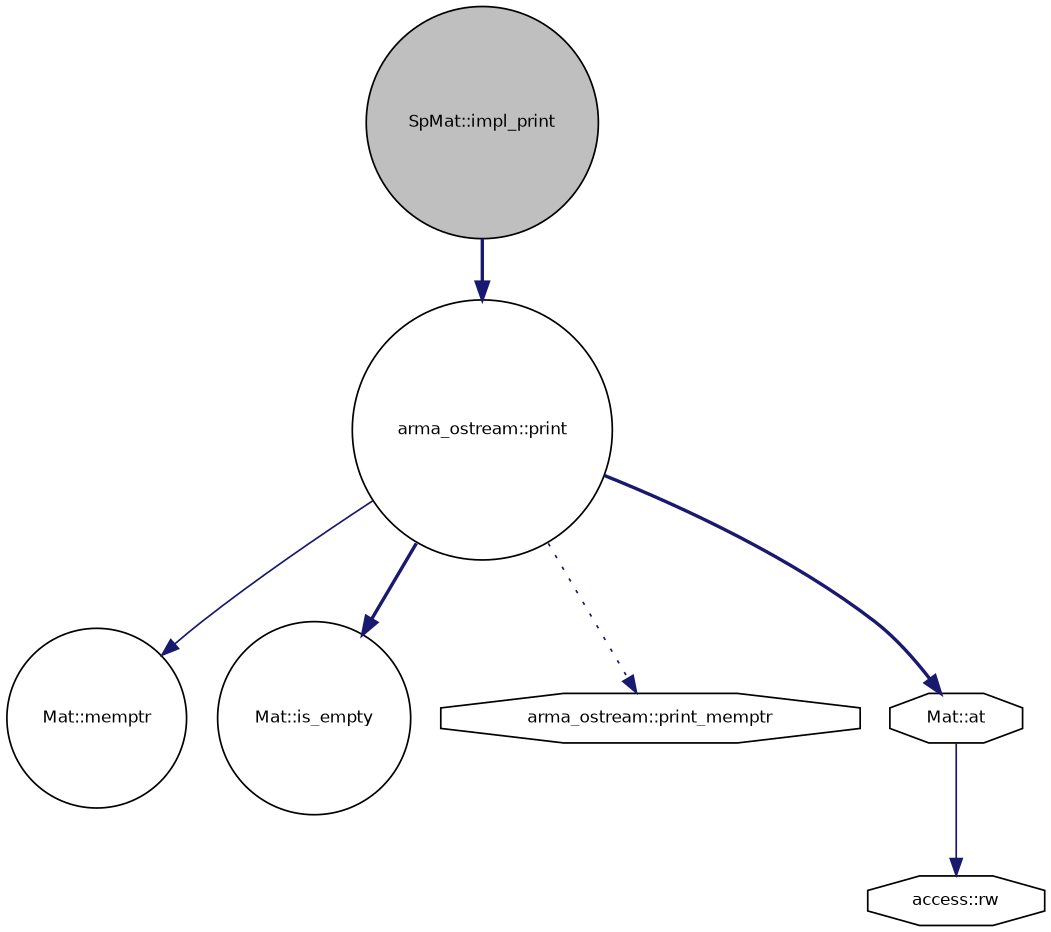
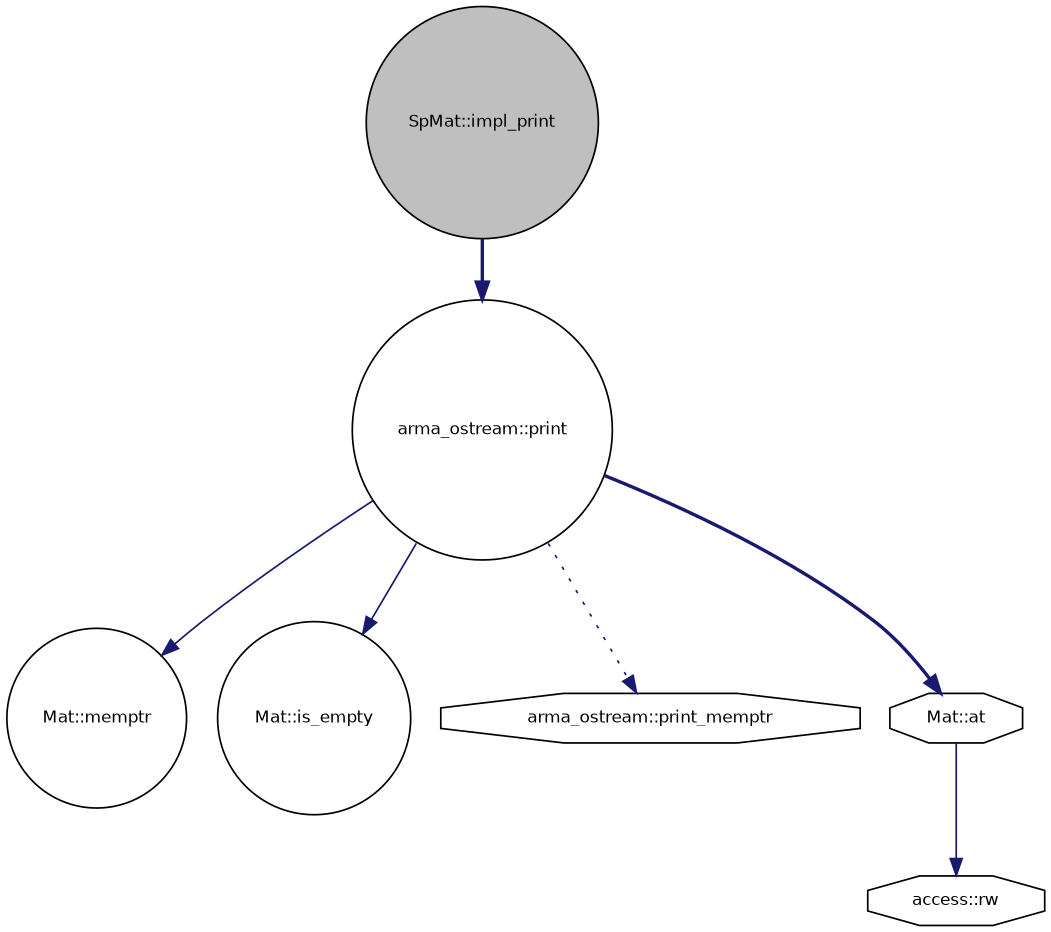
(394, 581) -> (394, 581)
